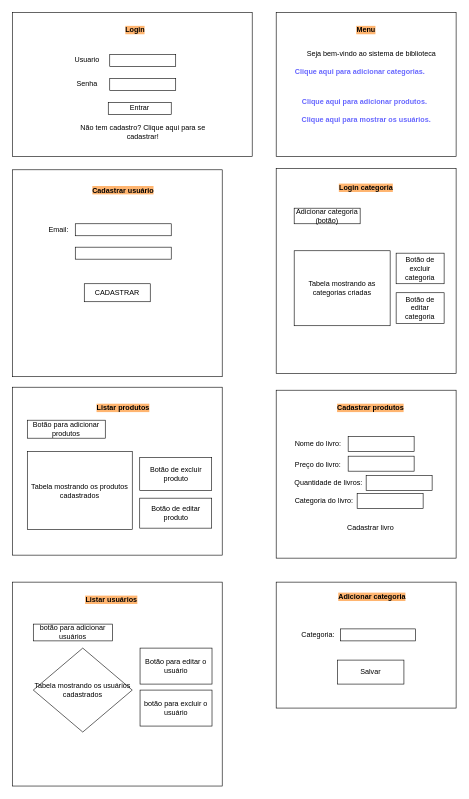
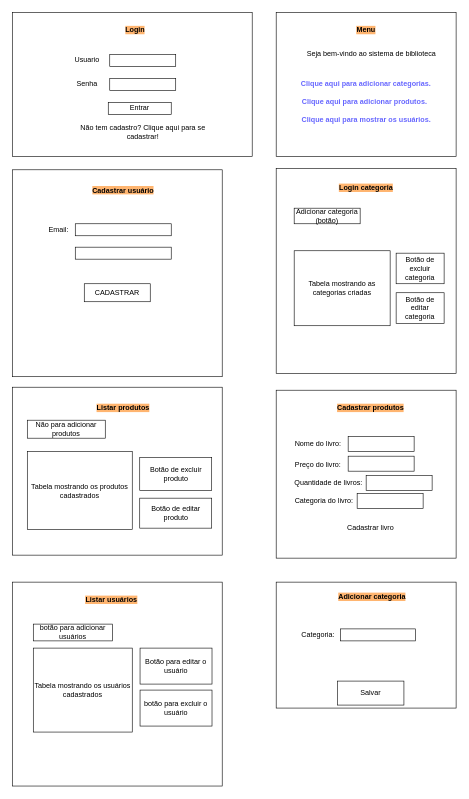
(360, 72) -> (366, 84)
(66, 429) -> (66, 429)
(371, 672) -> (371, 693)
(83, 690) -> (83, 690)
